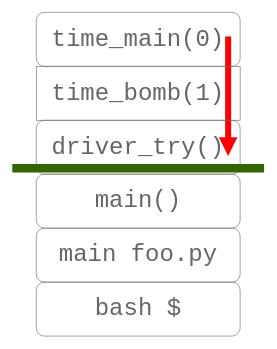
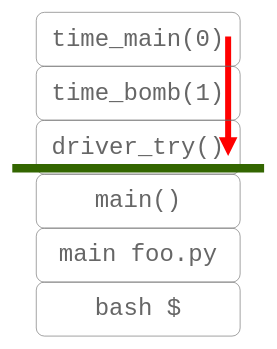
(138, 93) -> (138, 93)
